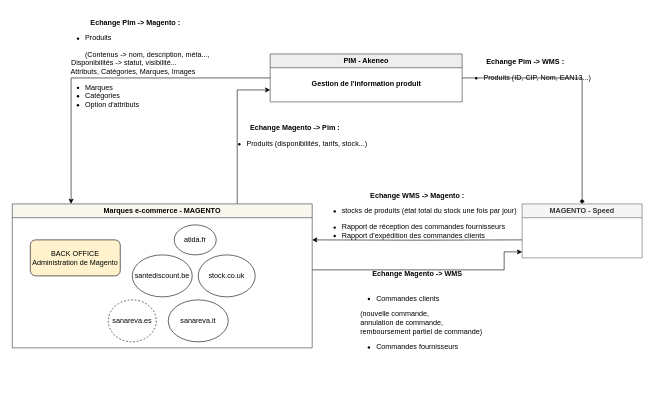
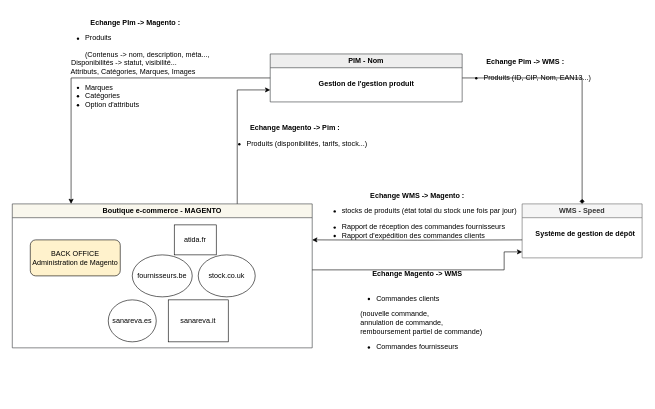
(366, 61) -> (366, 61)
(367, 84) -> (367, 84)
(162, 211) -> (162, 211)
(582, 211) -> (582, 211)
none -> (585, 234)
(195, 240) -> (195, 240)
(162, 276) -> (162, 276)
(132, 321) -> (132, 321)
(198, 321) -> (198, 321)
